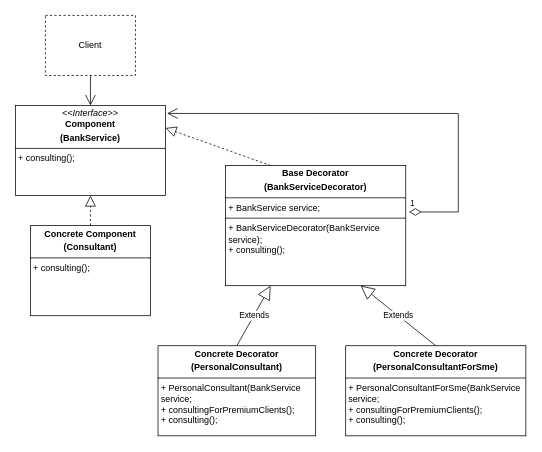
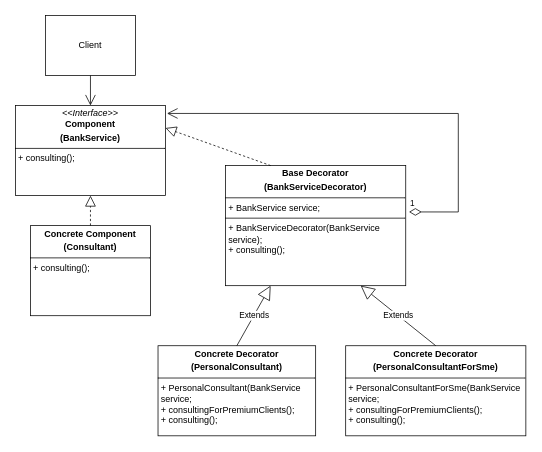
(90, 45) -> (90, 45)
